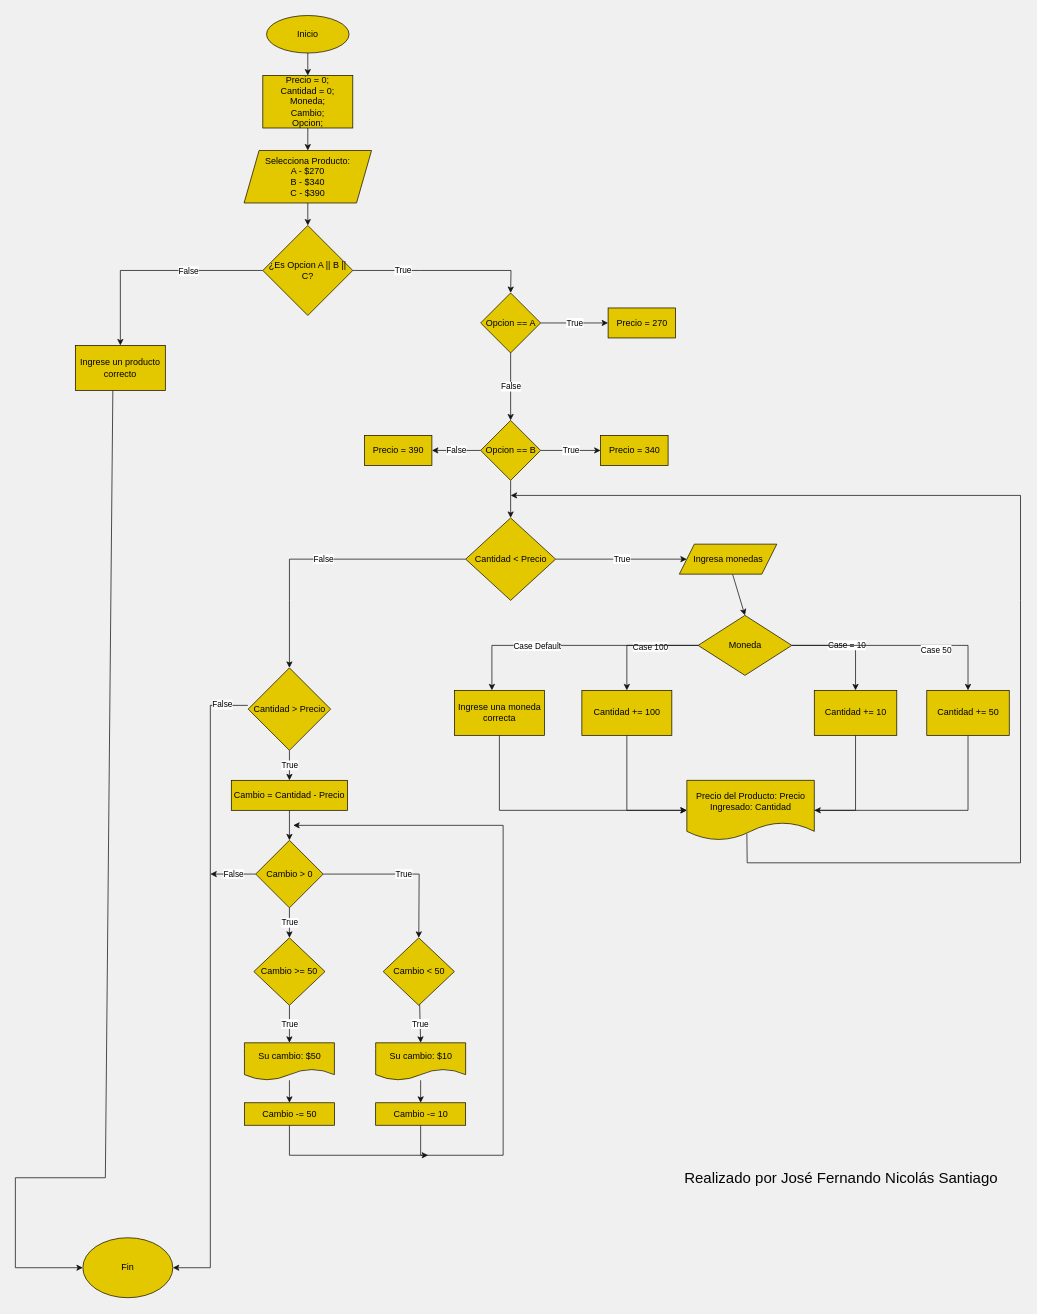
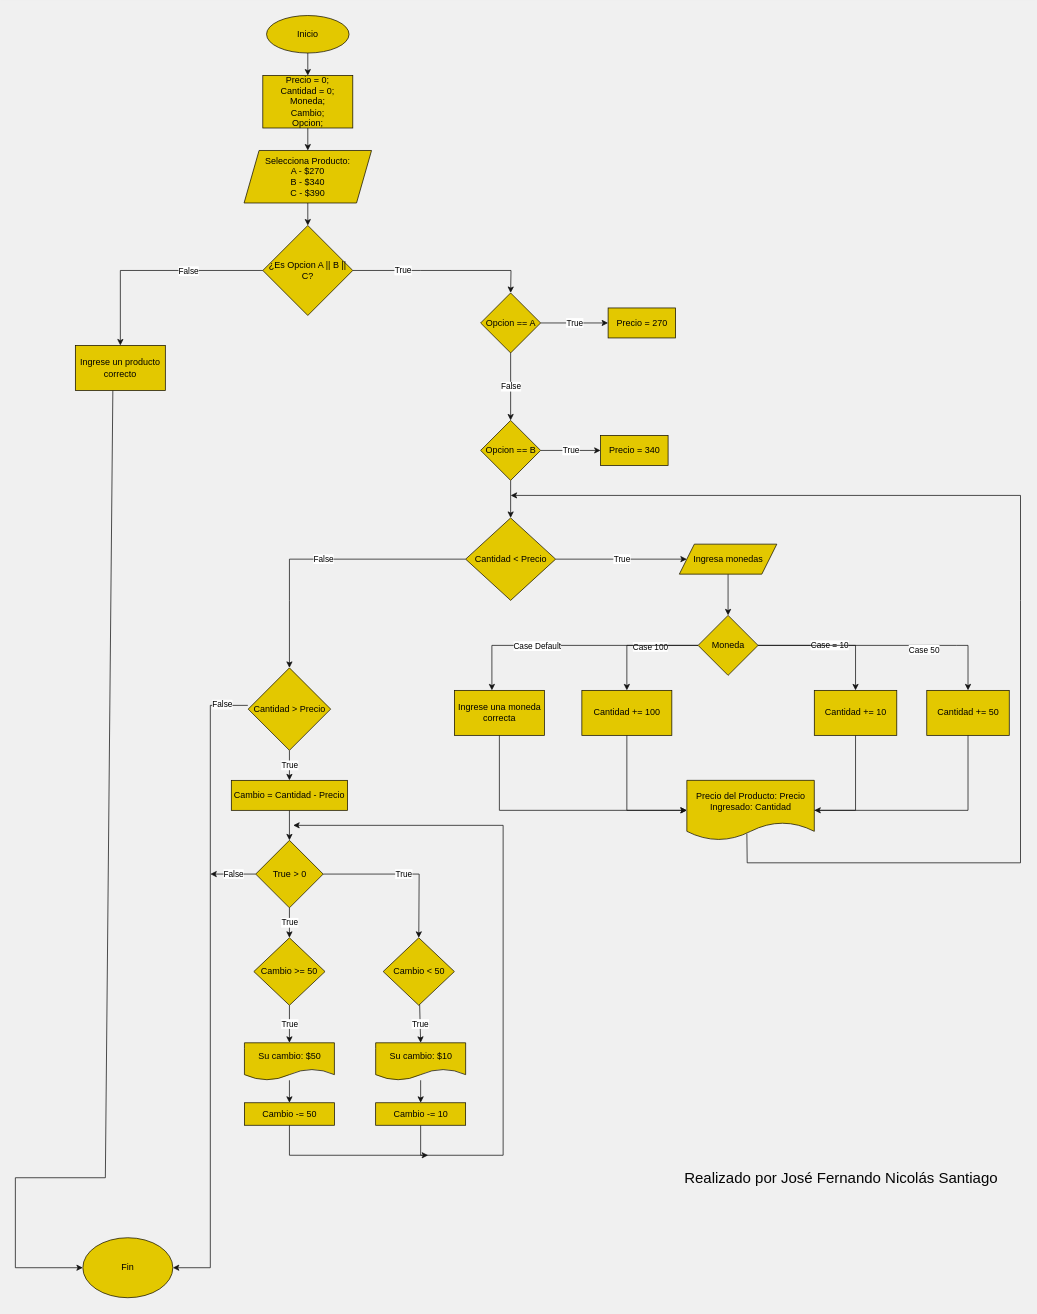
(398, 450) -> none
(459, 450) -> none
(745, 645) -> (728, 645)
(290, 874) -> (290, 874)
